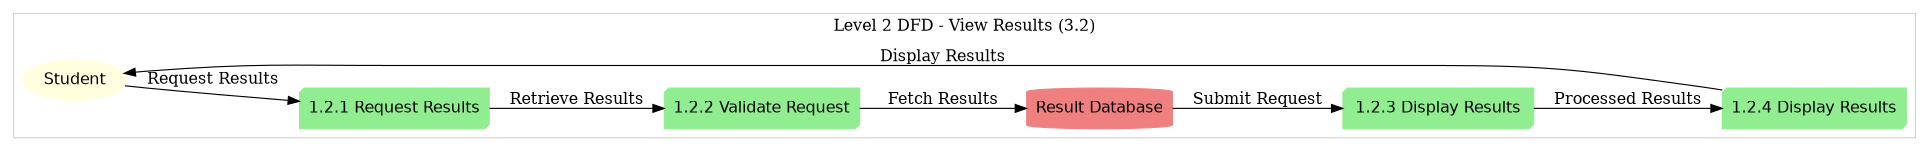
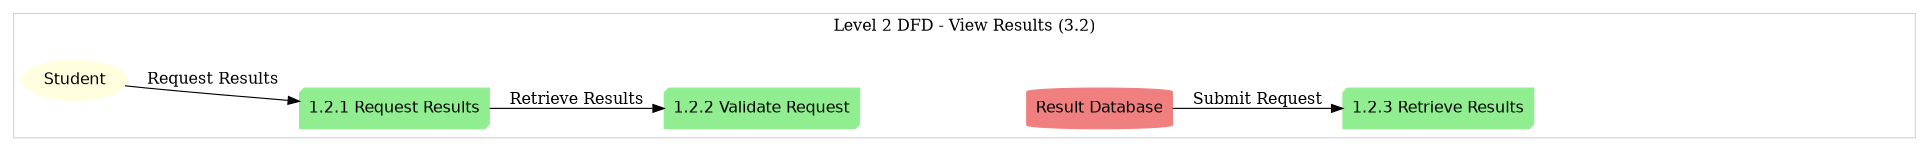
(937, 108) -> none
(1438, 108) -> (1438, 108)
(1814, 108) -> none
